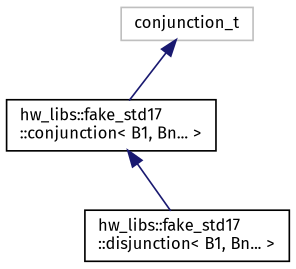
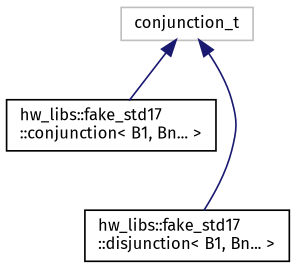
(154, 187) -> (235, 132)
